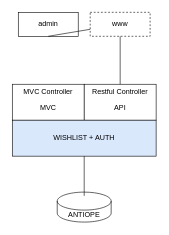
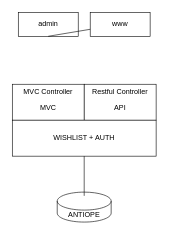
(120, 24) -> (120, 24)
(120, 60) -> none
(84, 138) -> (84, 138)
